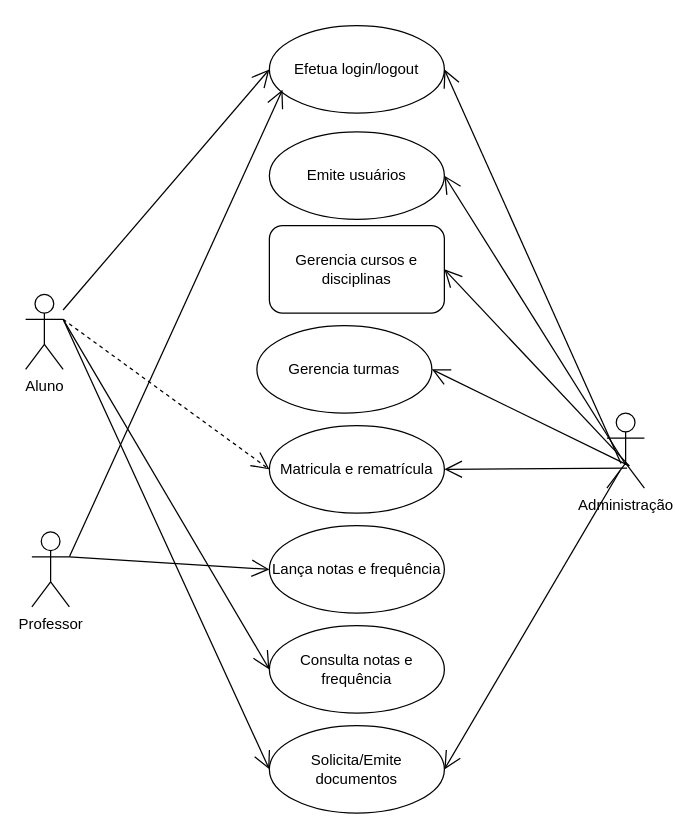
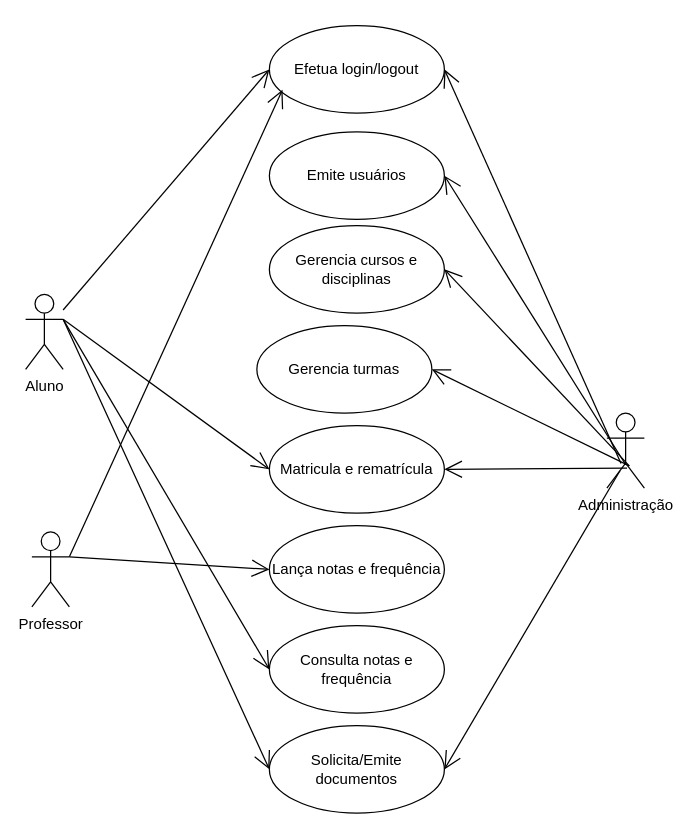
(357, 269) -> (357, 269)
(168, 395) -> (168, 395)
